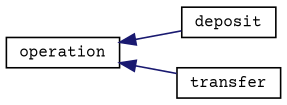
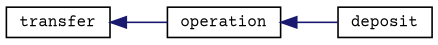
(156, 70) -> (147, 22)
